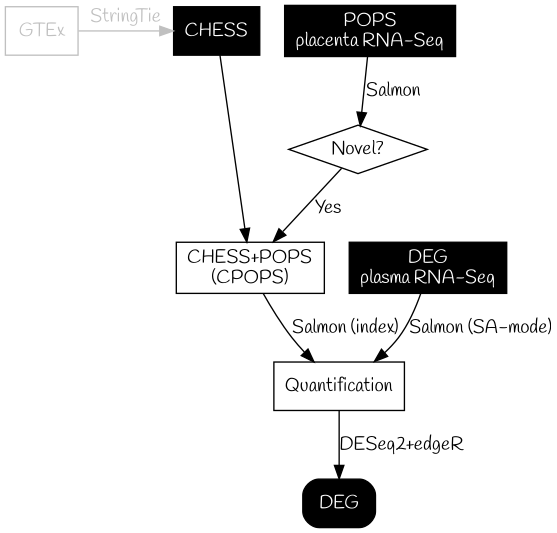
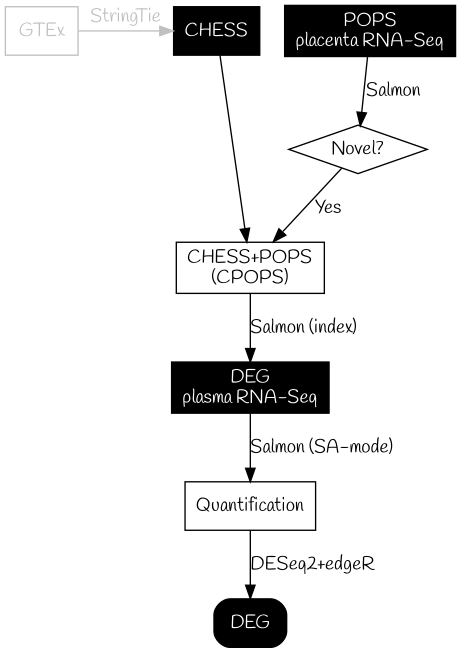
(282, 324) -> (250, 321)
